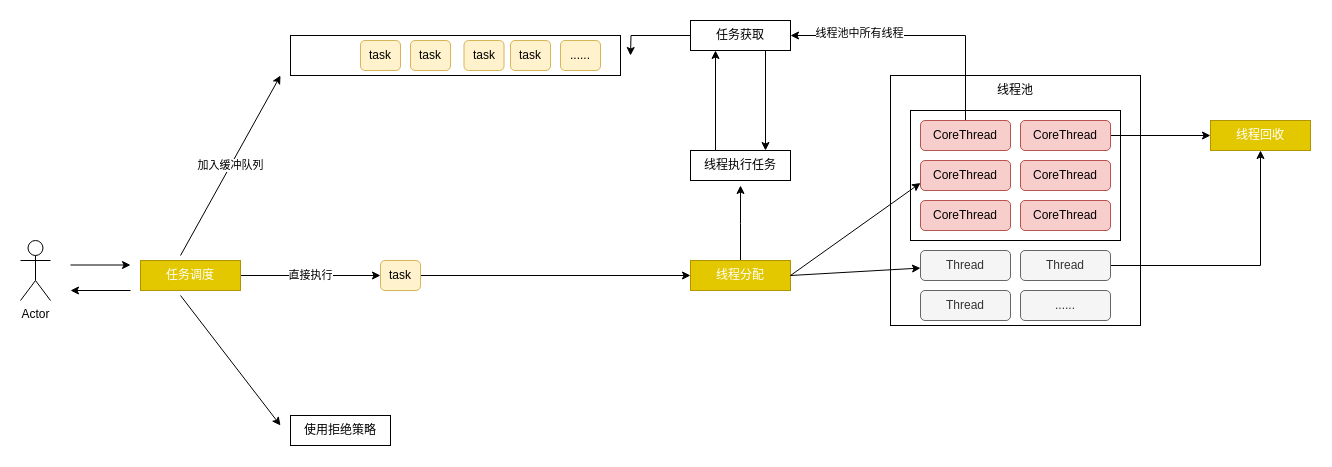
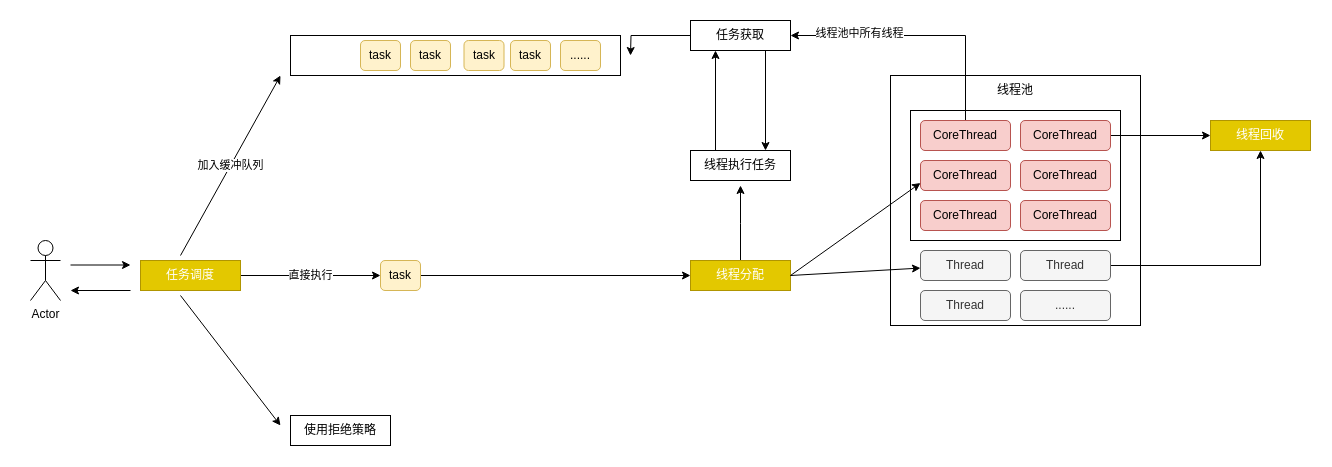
(36, 271) -> (46, 271)
